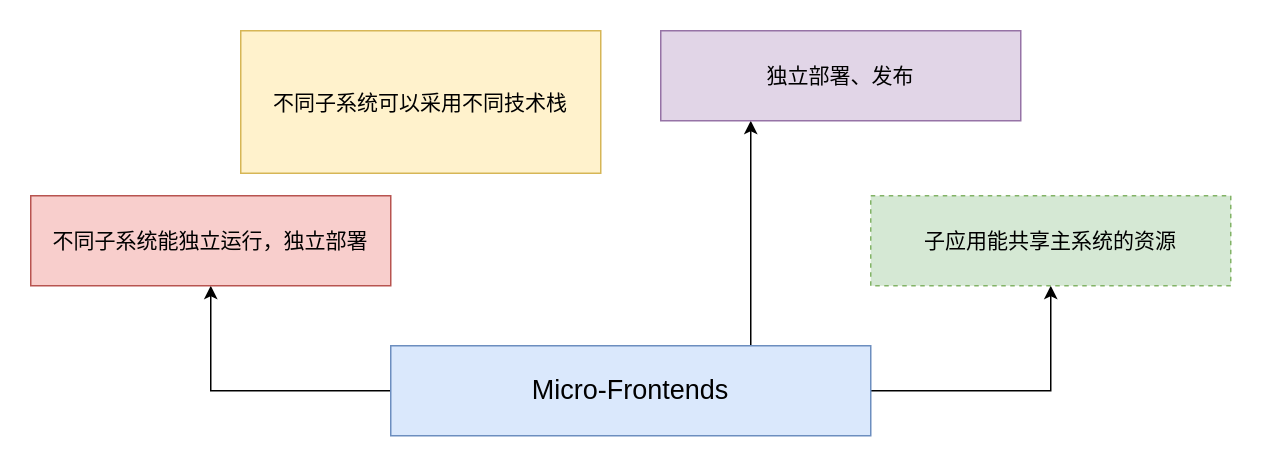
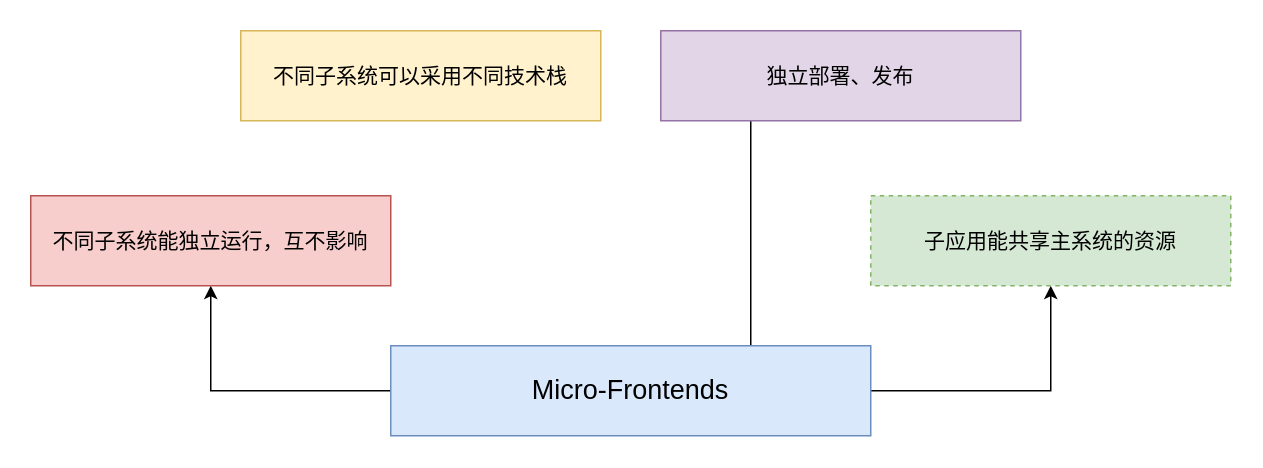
(421, 102) -> (421, 76)
(751, 132) -> (751, 127)
(211, 241) -> (211, 241)
